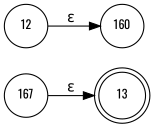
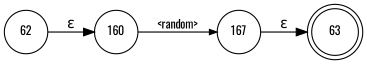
(26, 26) -> (26, 32)
none -> (174, 32)
(122, 96) -> (335, 32)
